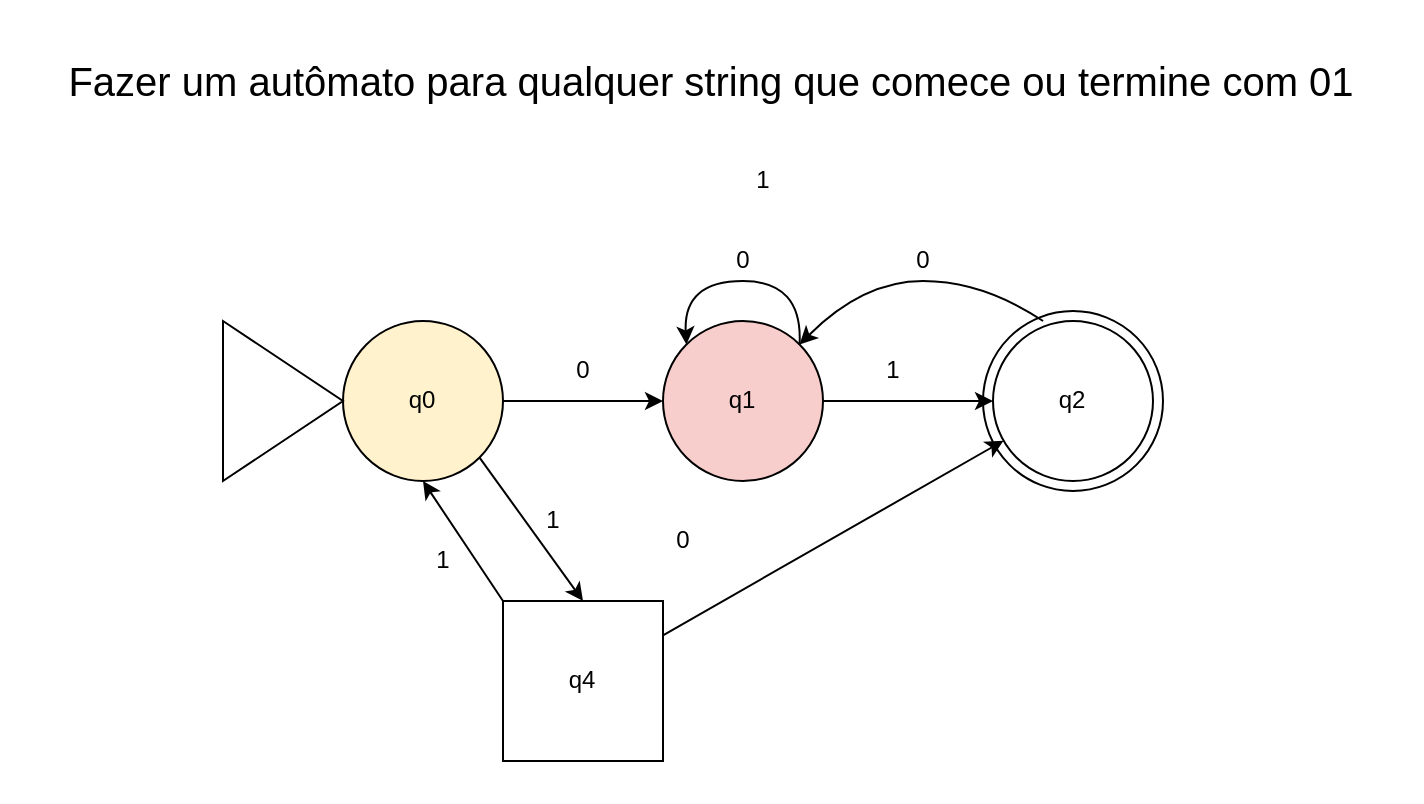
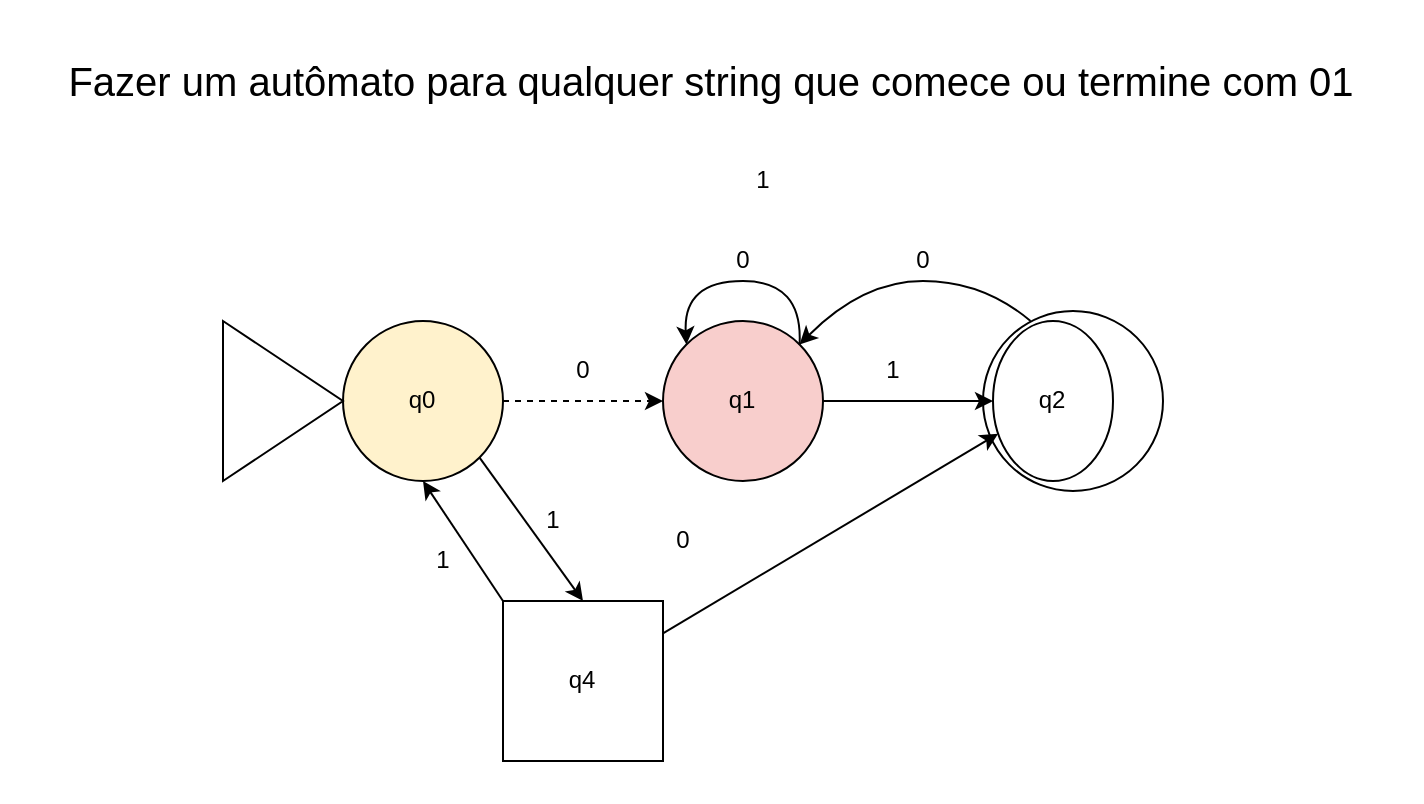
(576, 401) -> (576, 401)
(1073, 401) -> (1053, 401)
